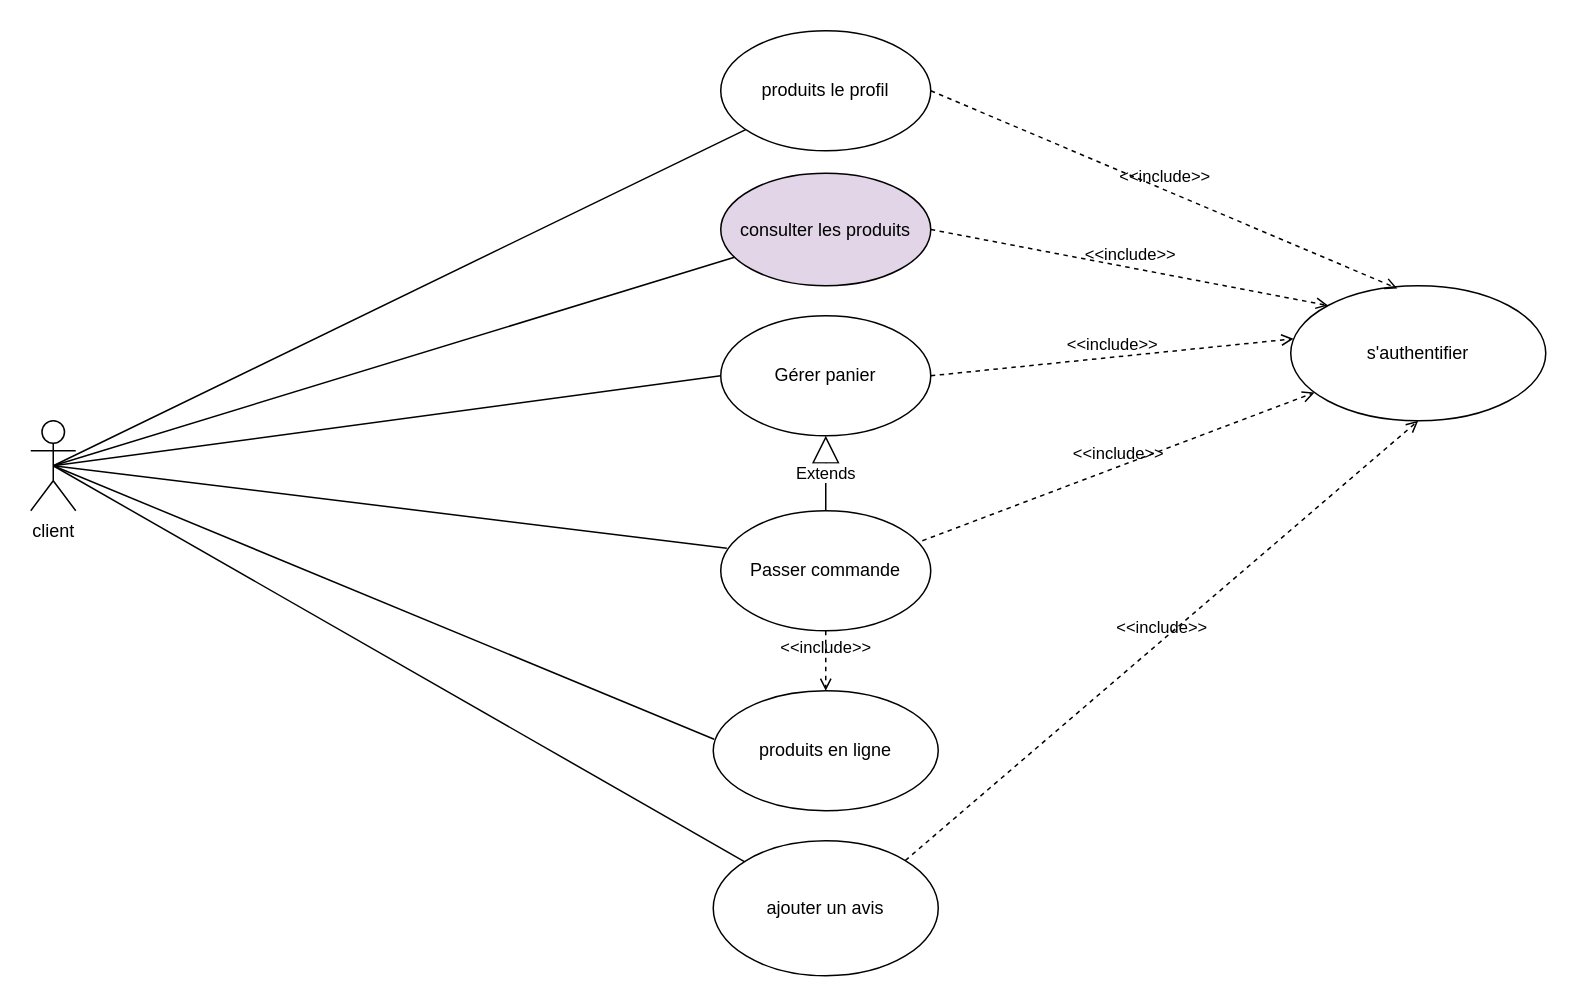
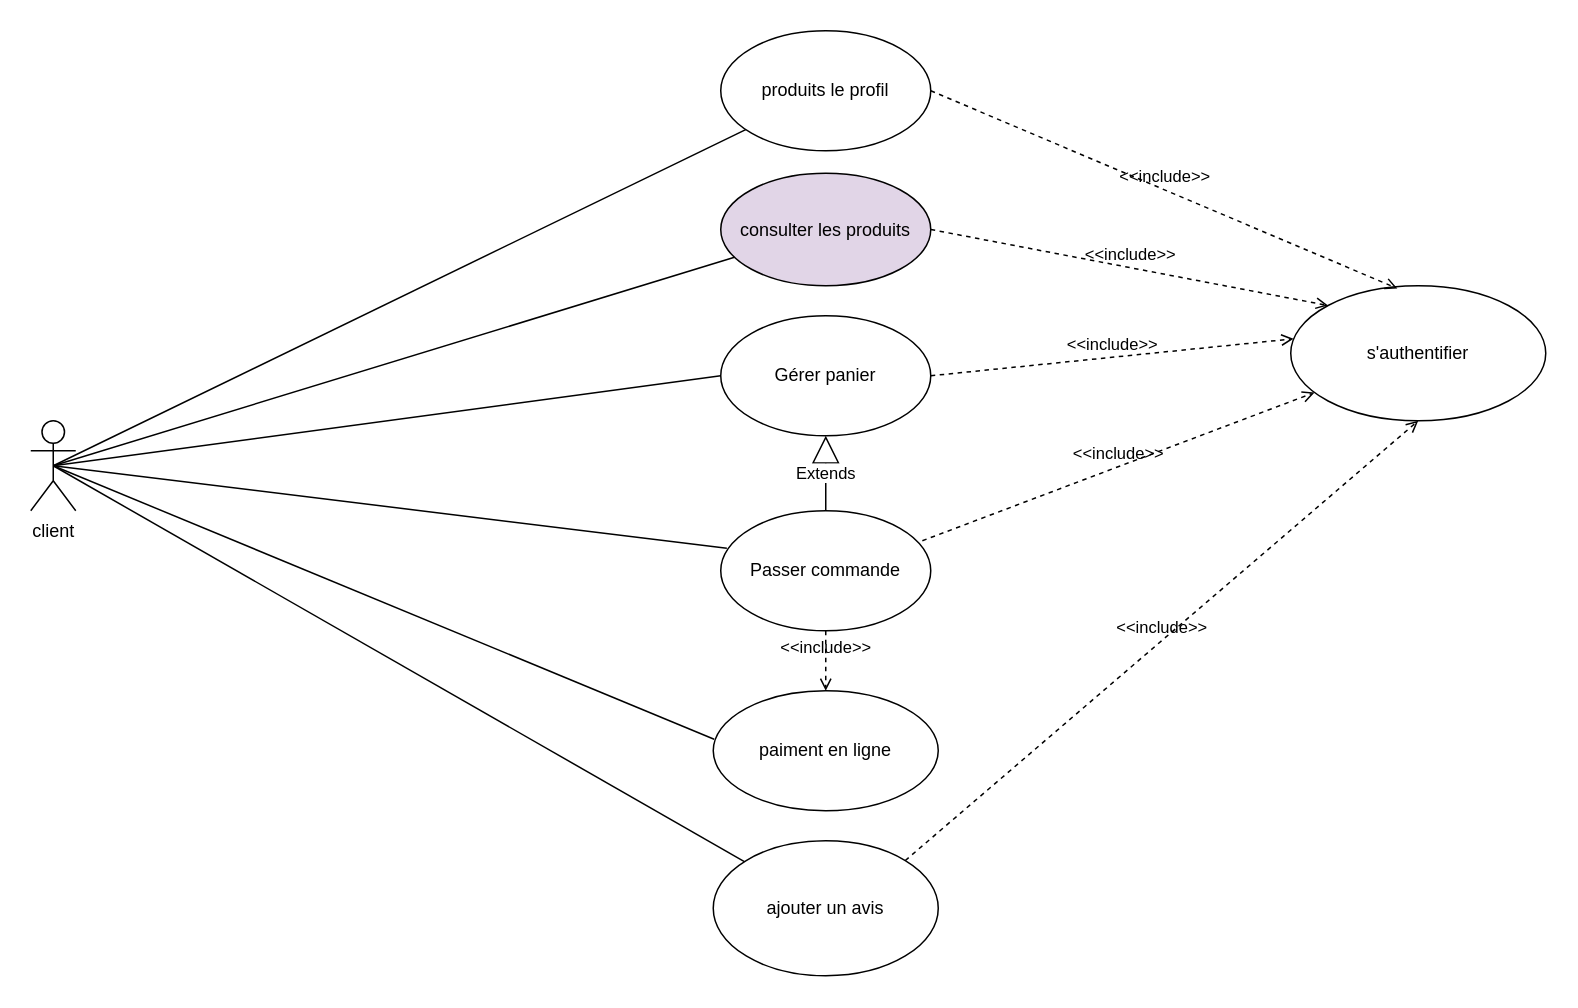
(826, 751) -> (826, 751)
